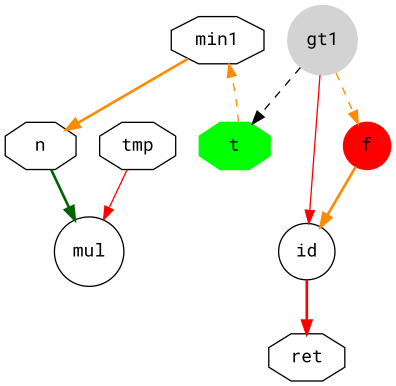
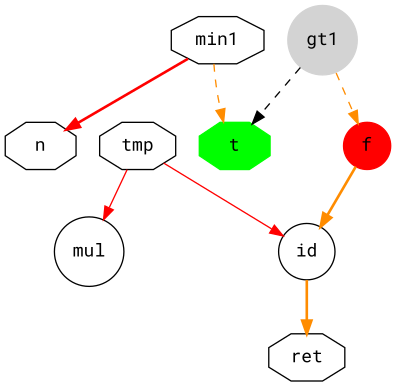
(133, 91) -> (133, 91)
(236, 99) -> (216, 87)
(315, 143) -> (218, 196)
(60, 189) -> none
(307, 300) -> (307, 300)
